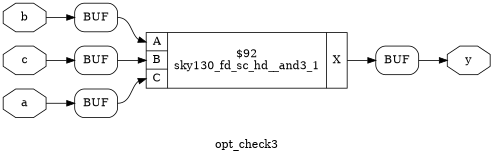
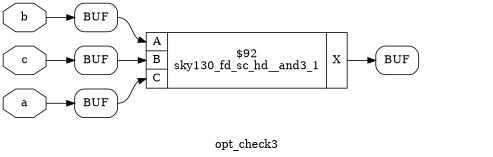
(469, 60) -> none
